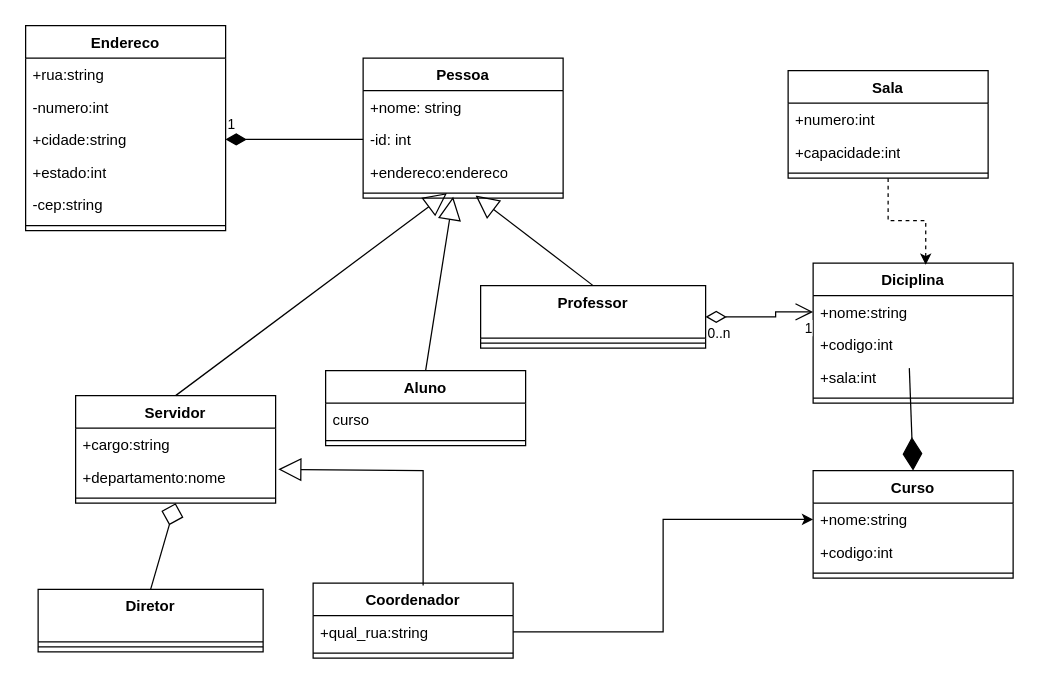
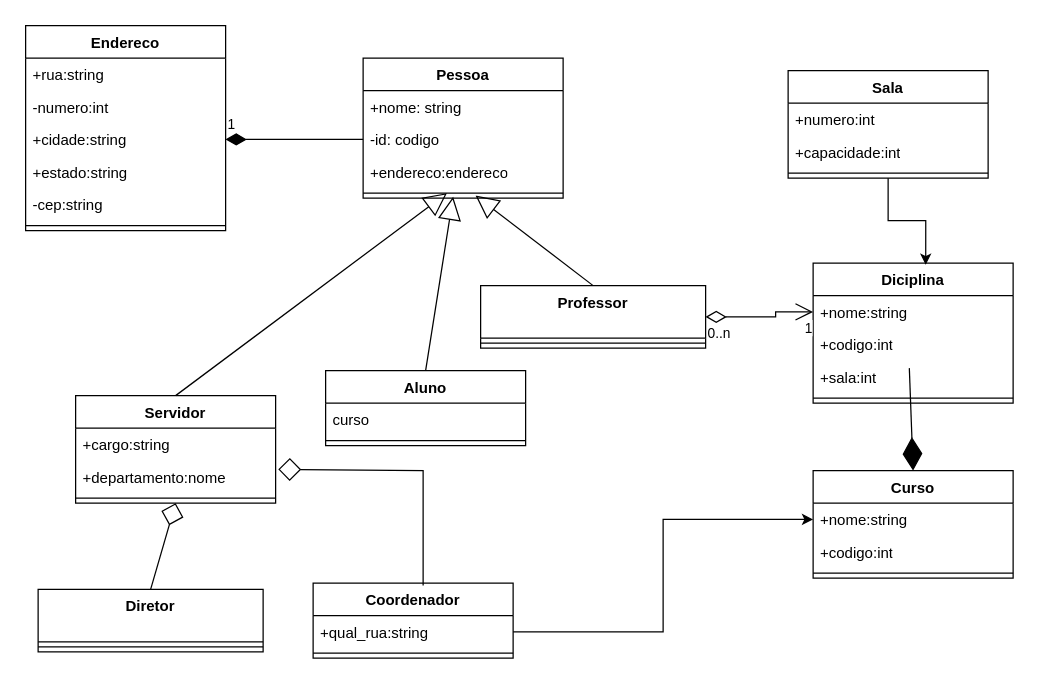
(396, 141) -> (409, 141)
(75, 173) -> (88, 173)
(903, 221) -> (903, 221)
(302, 470) -> (302, 470)
